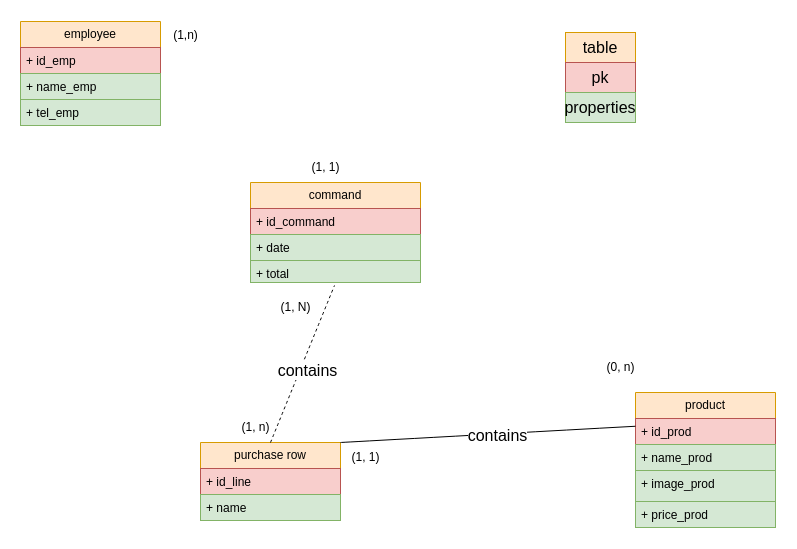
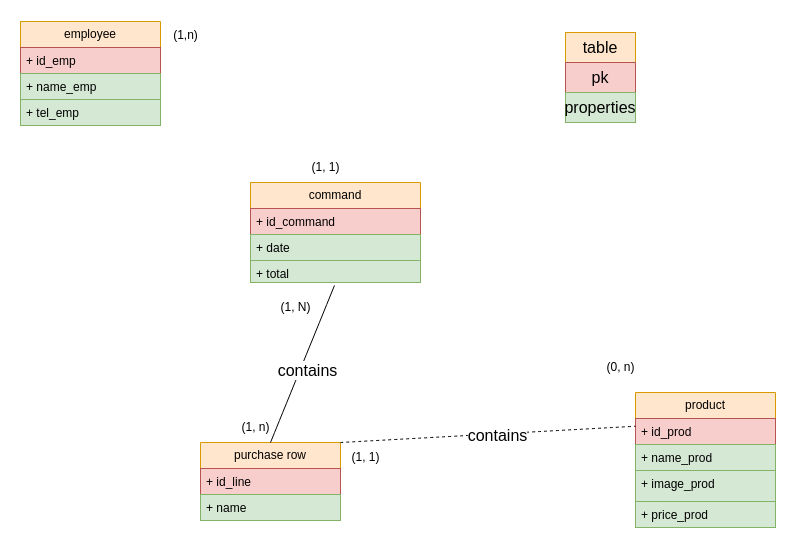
(319, 324) -> (319, 324)
(405, 439) -> (405, 439)
